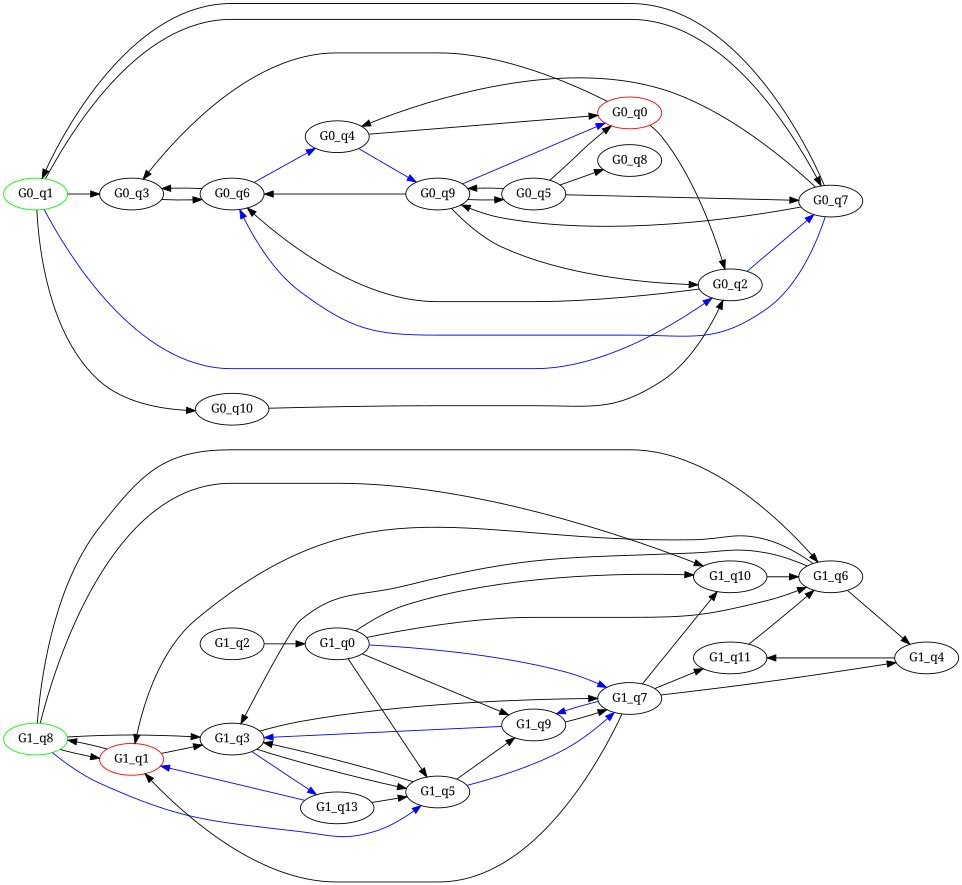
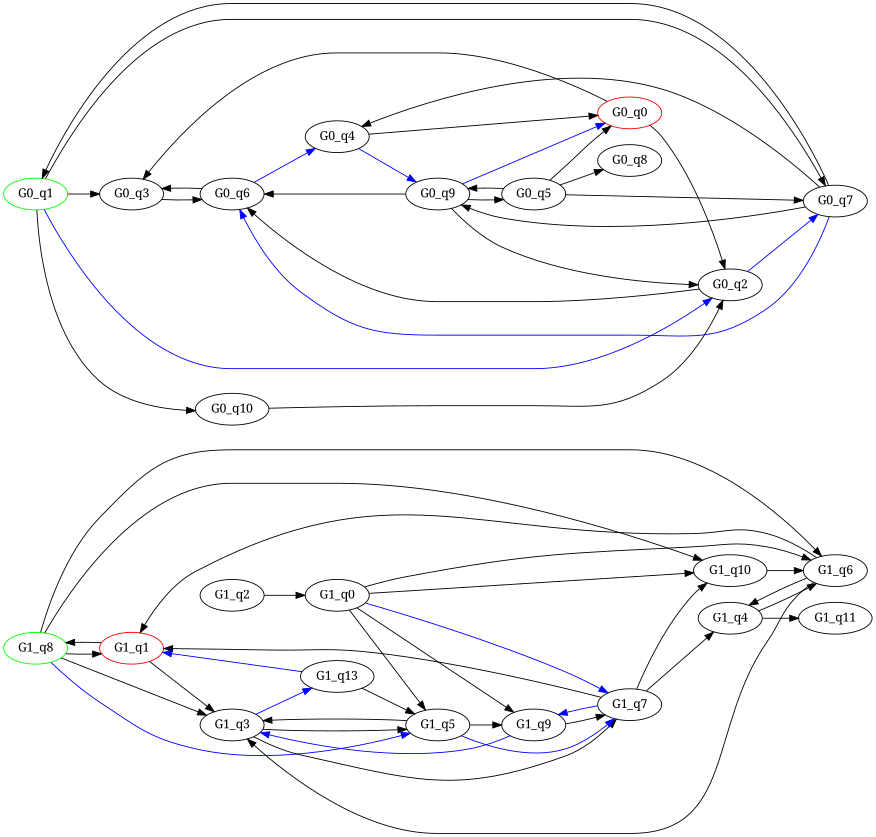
(778, 620) -> (784, 600)
(675, 680) -> none
